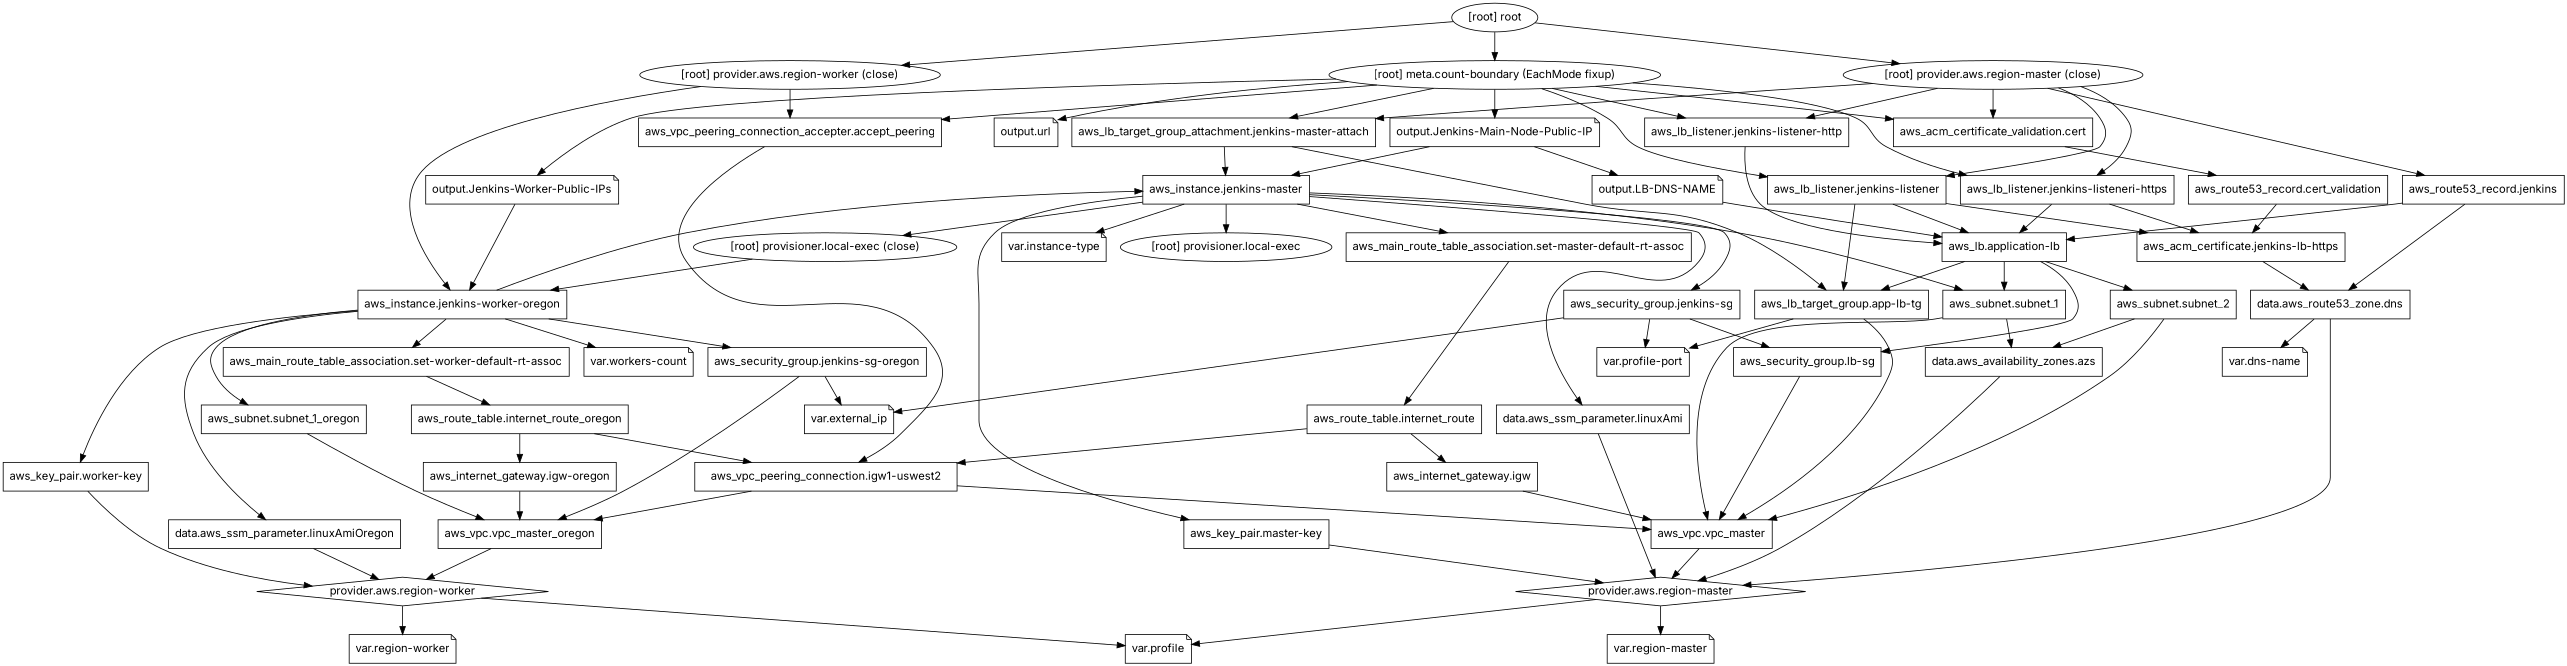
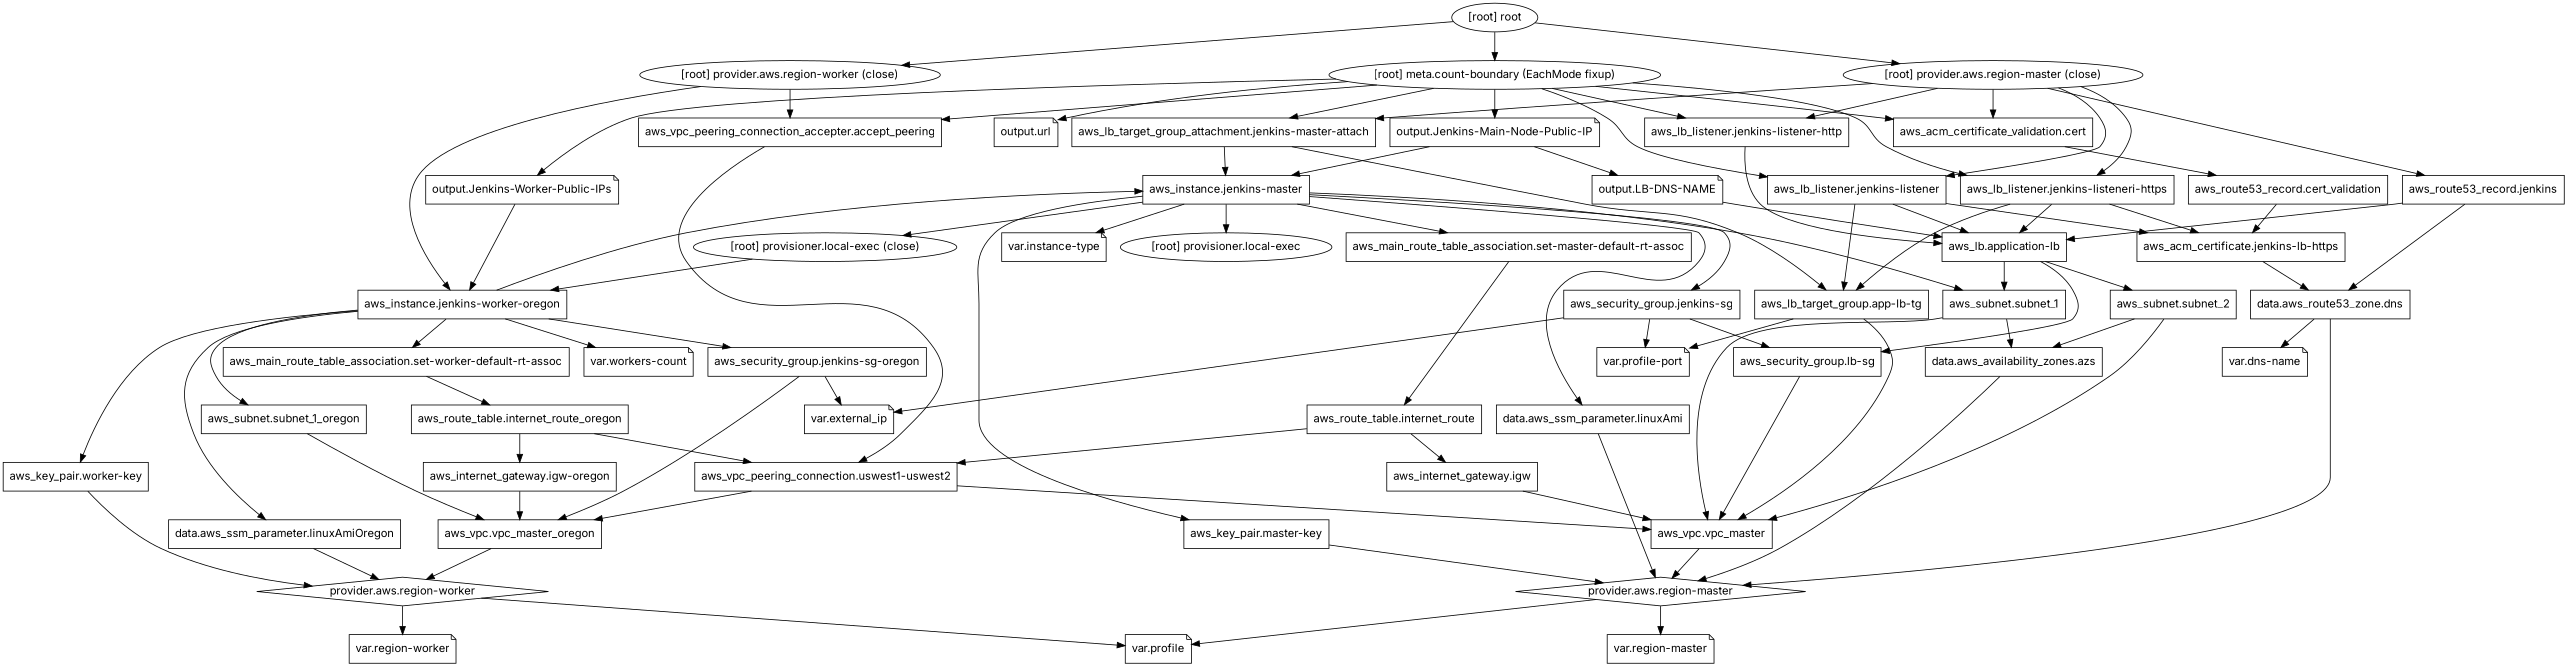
(1929, 274) -> (1939, 231)
(826, 477) -> (826, 477)
